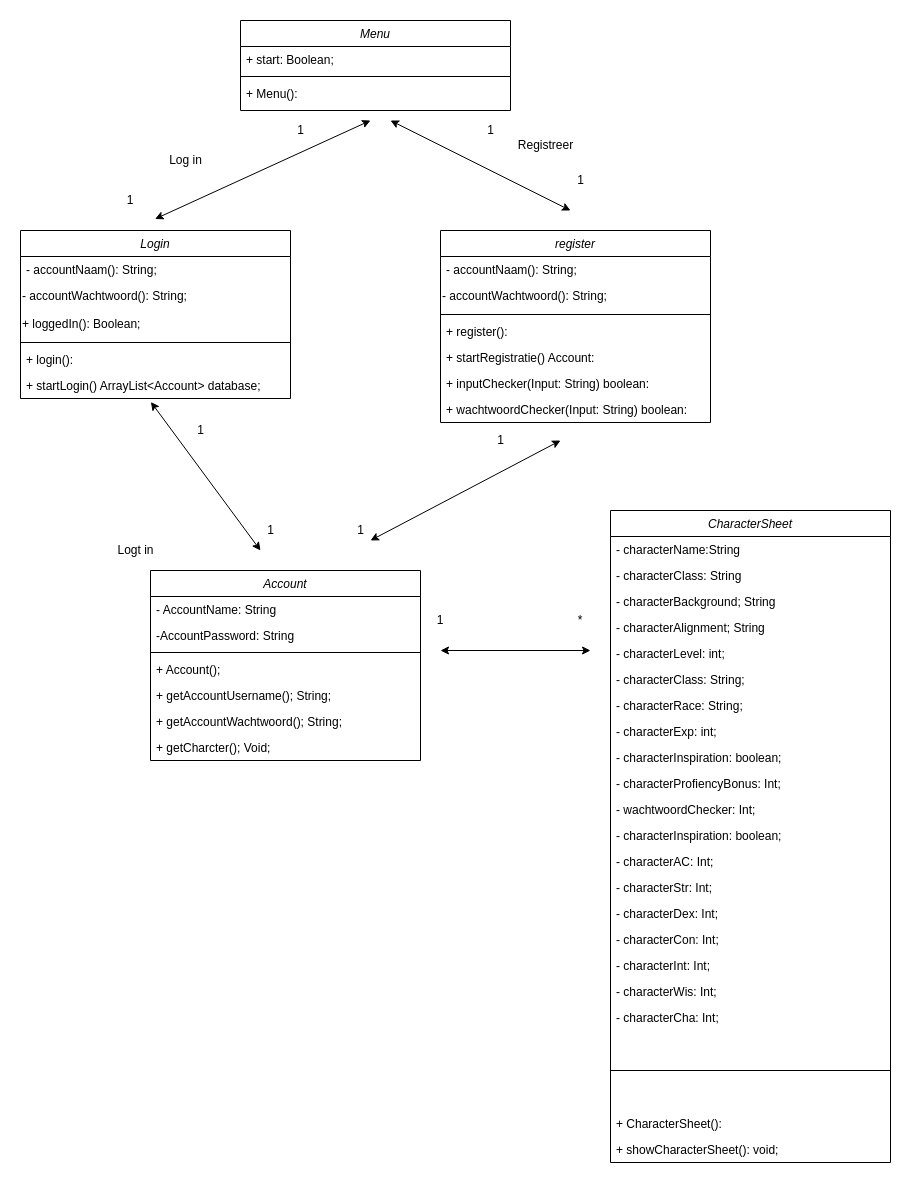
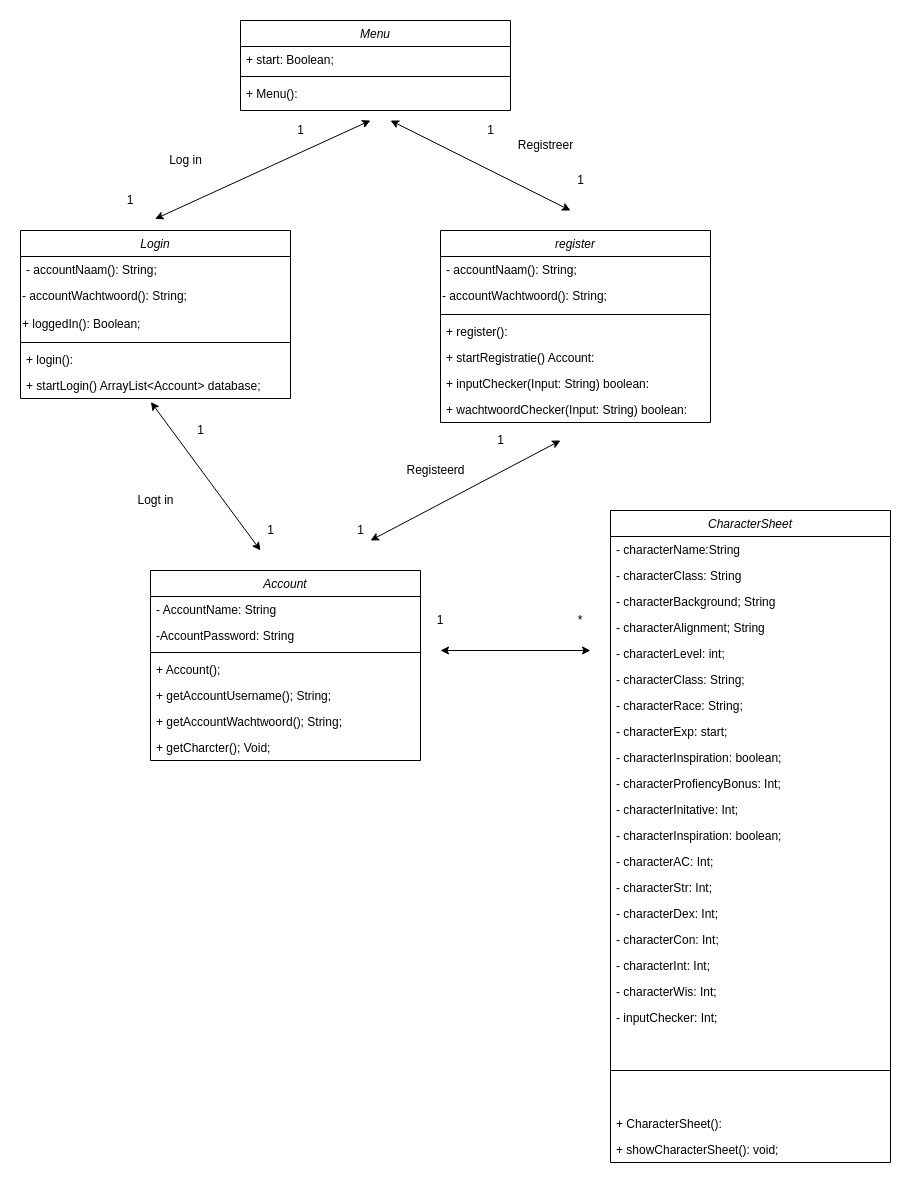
none -> (436, 471)
(136, 551) -> (156, 501)
(675, 732) -> (684, 732)
(694, 810) -> (694, 810)
(677, 1018) -> (675, 1018)
